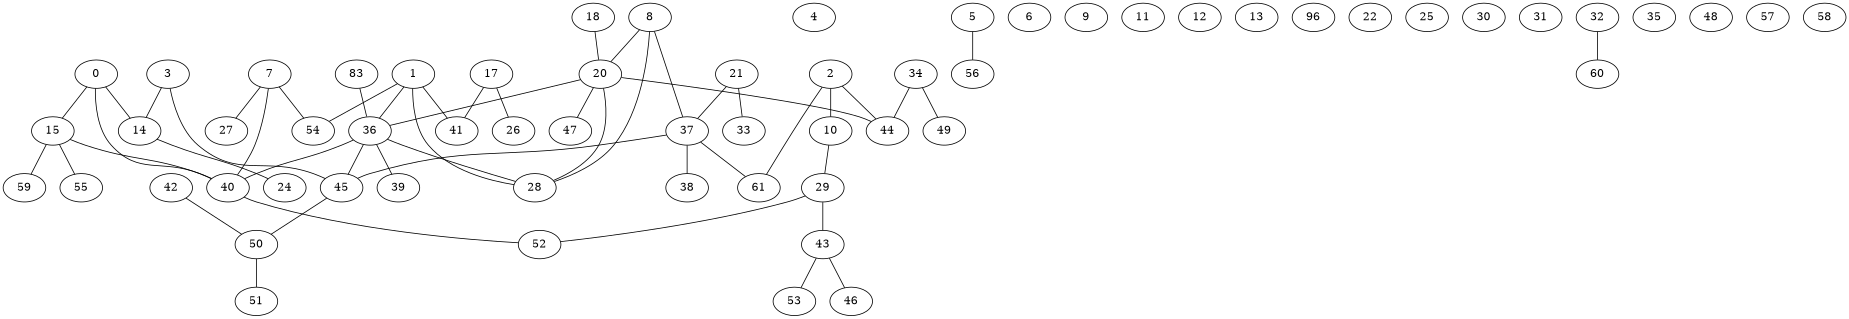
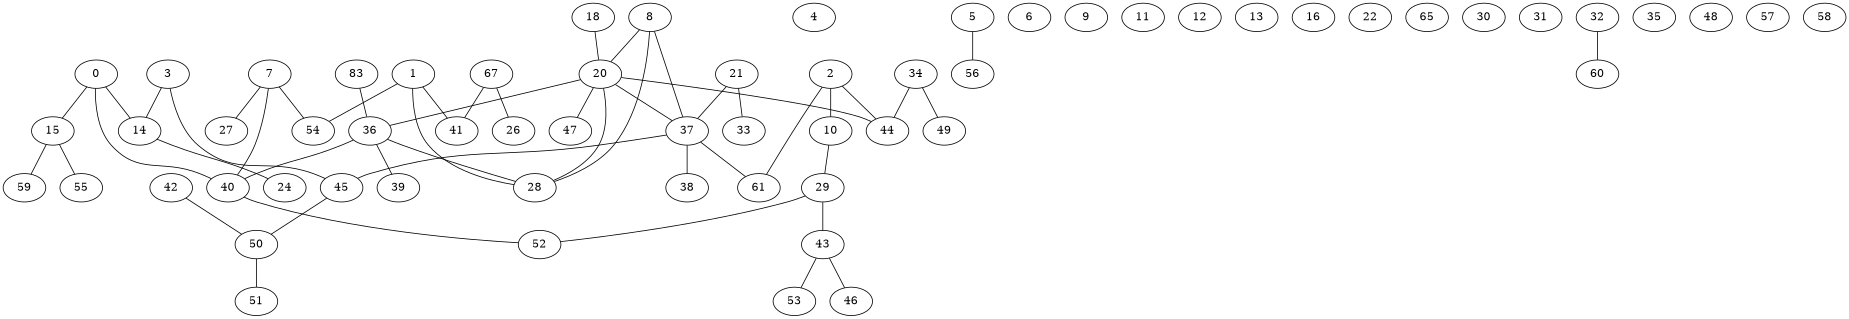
(1314, 17) -> (1314, 17)
(1427, 17) -> (1427, 17)
(491, 74) -> (491, 74)
(392, 103) -> none
none -> (644, 103)
(145, 159) -> none
(356, 159) -> none
